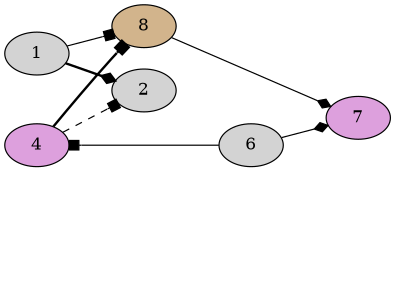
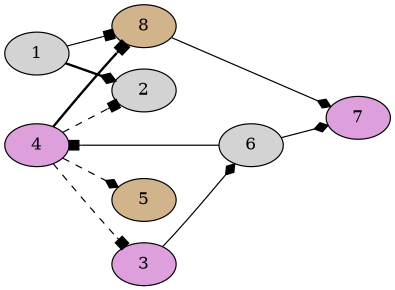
none -> (144, 200)
none -> (144, 264)
